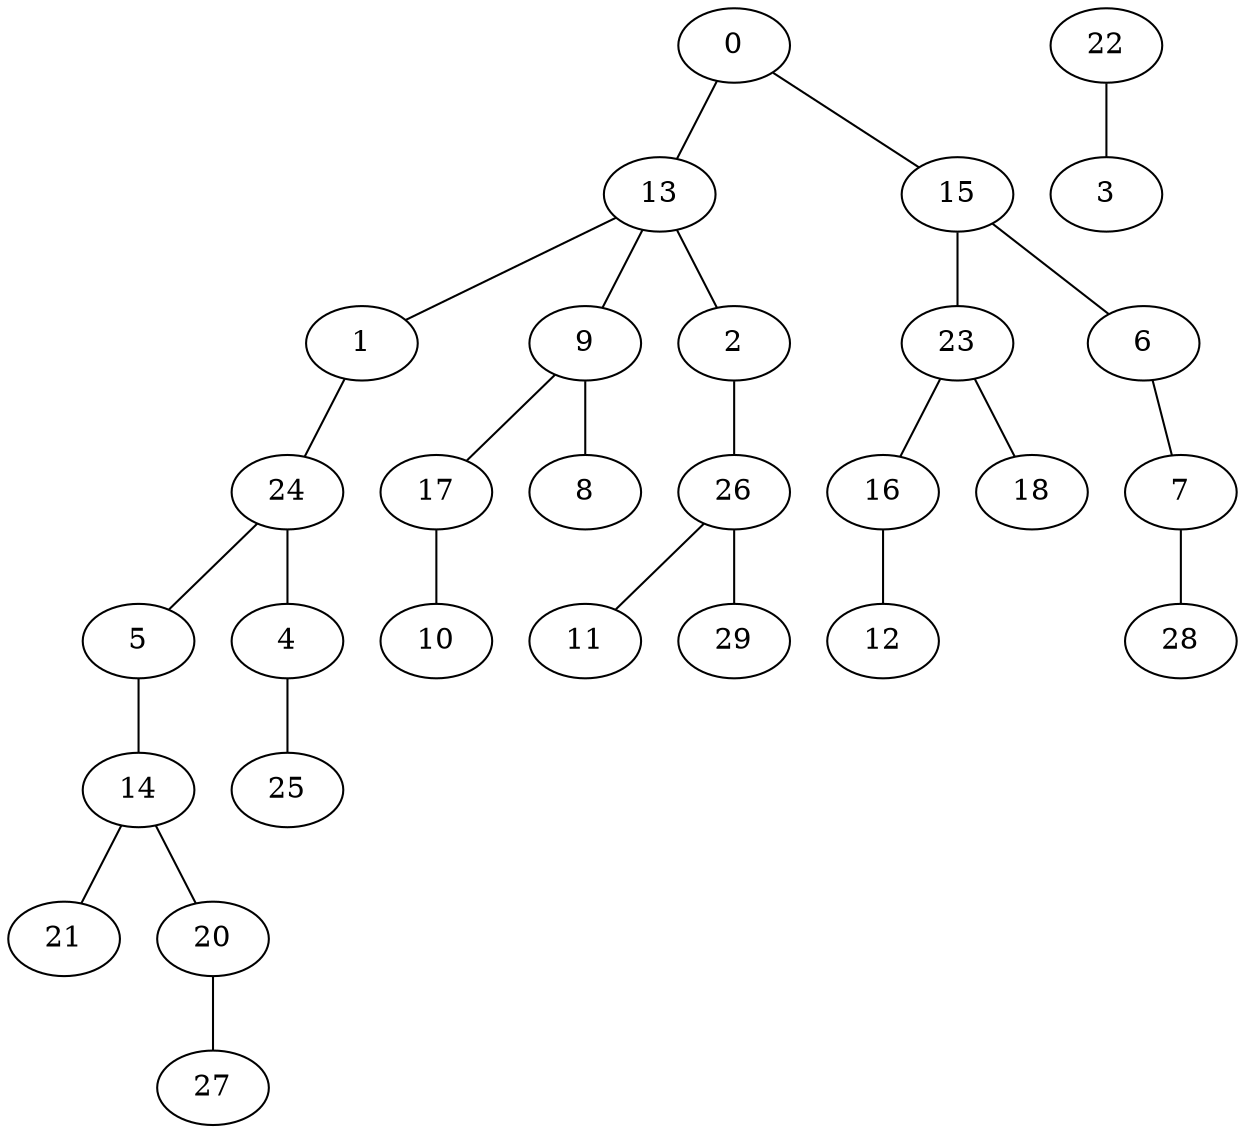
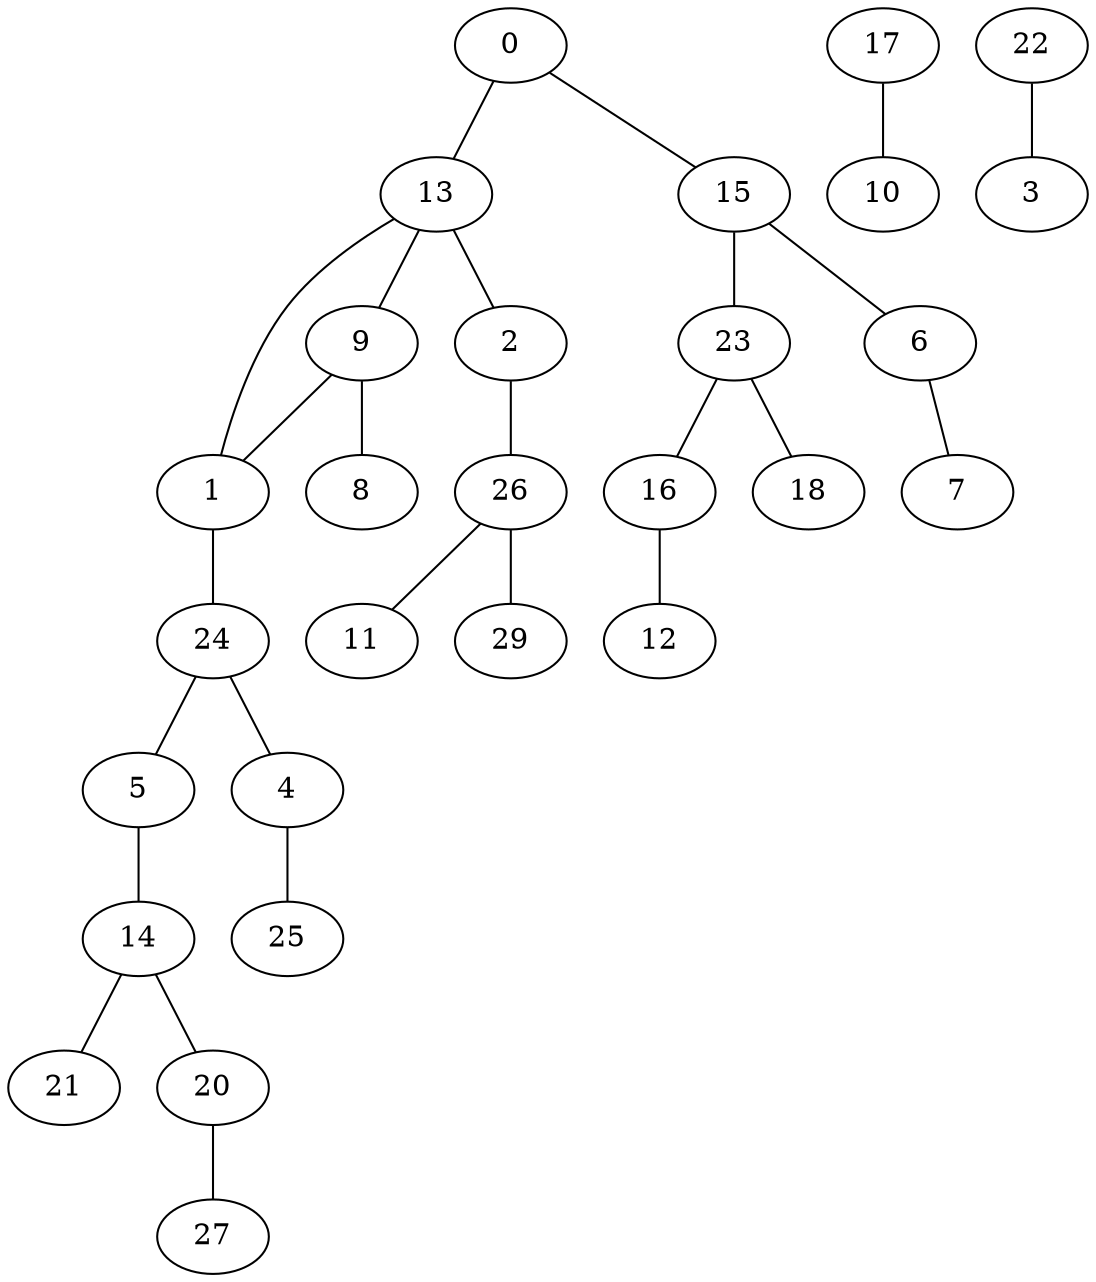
(511, 418) -> (288, 418)
(1181, 641) -> none
